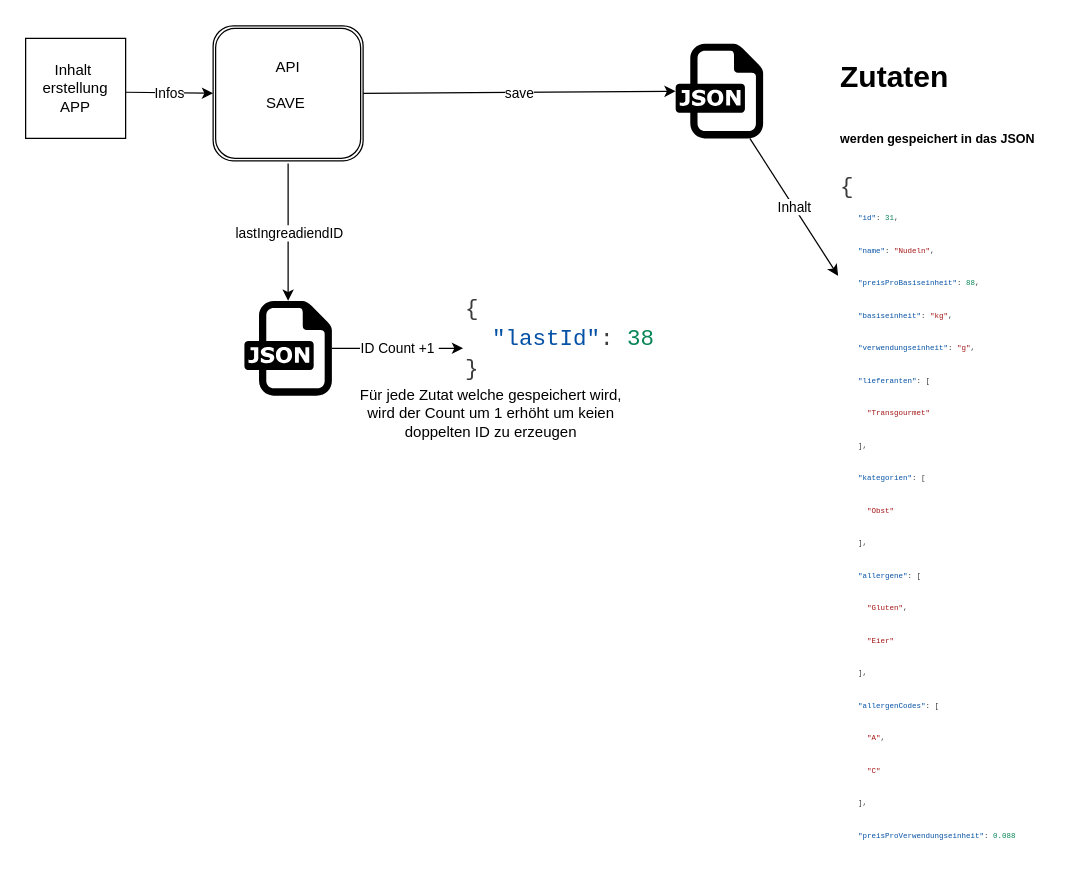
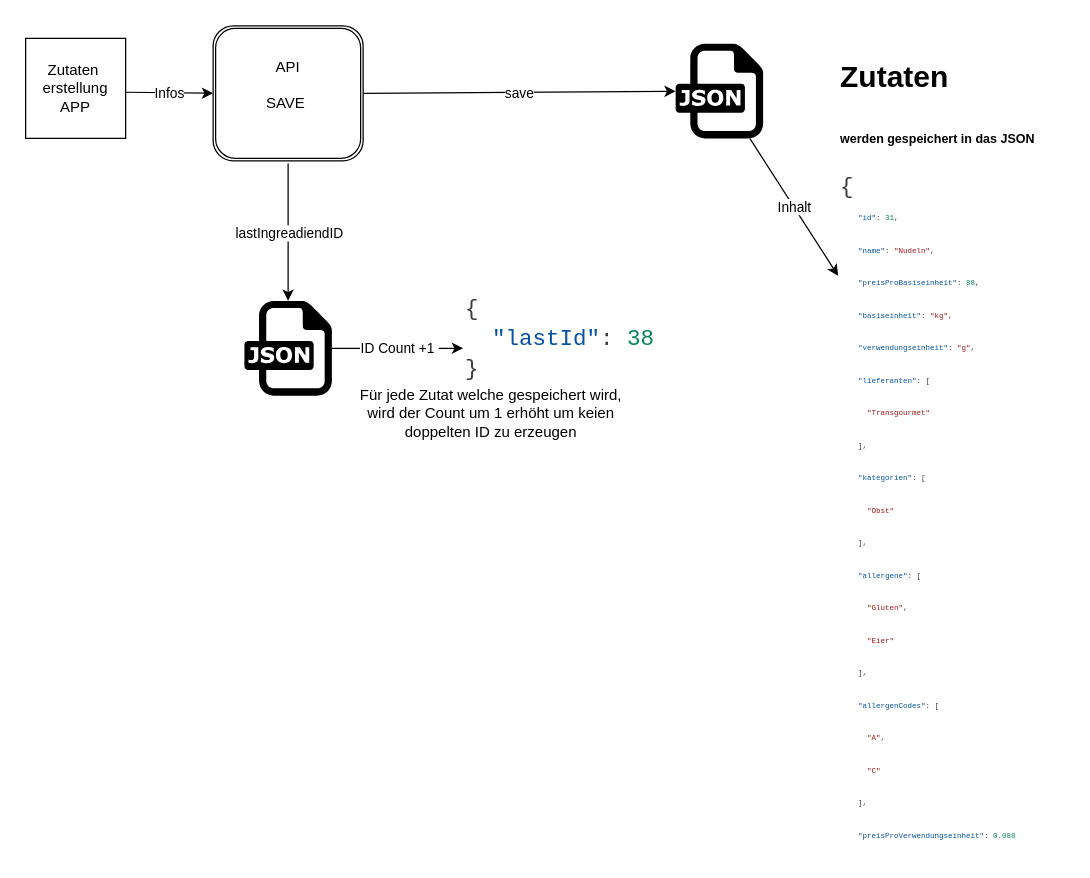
(76, 88) -> (76, 88)
